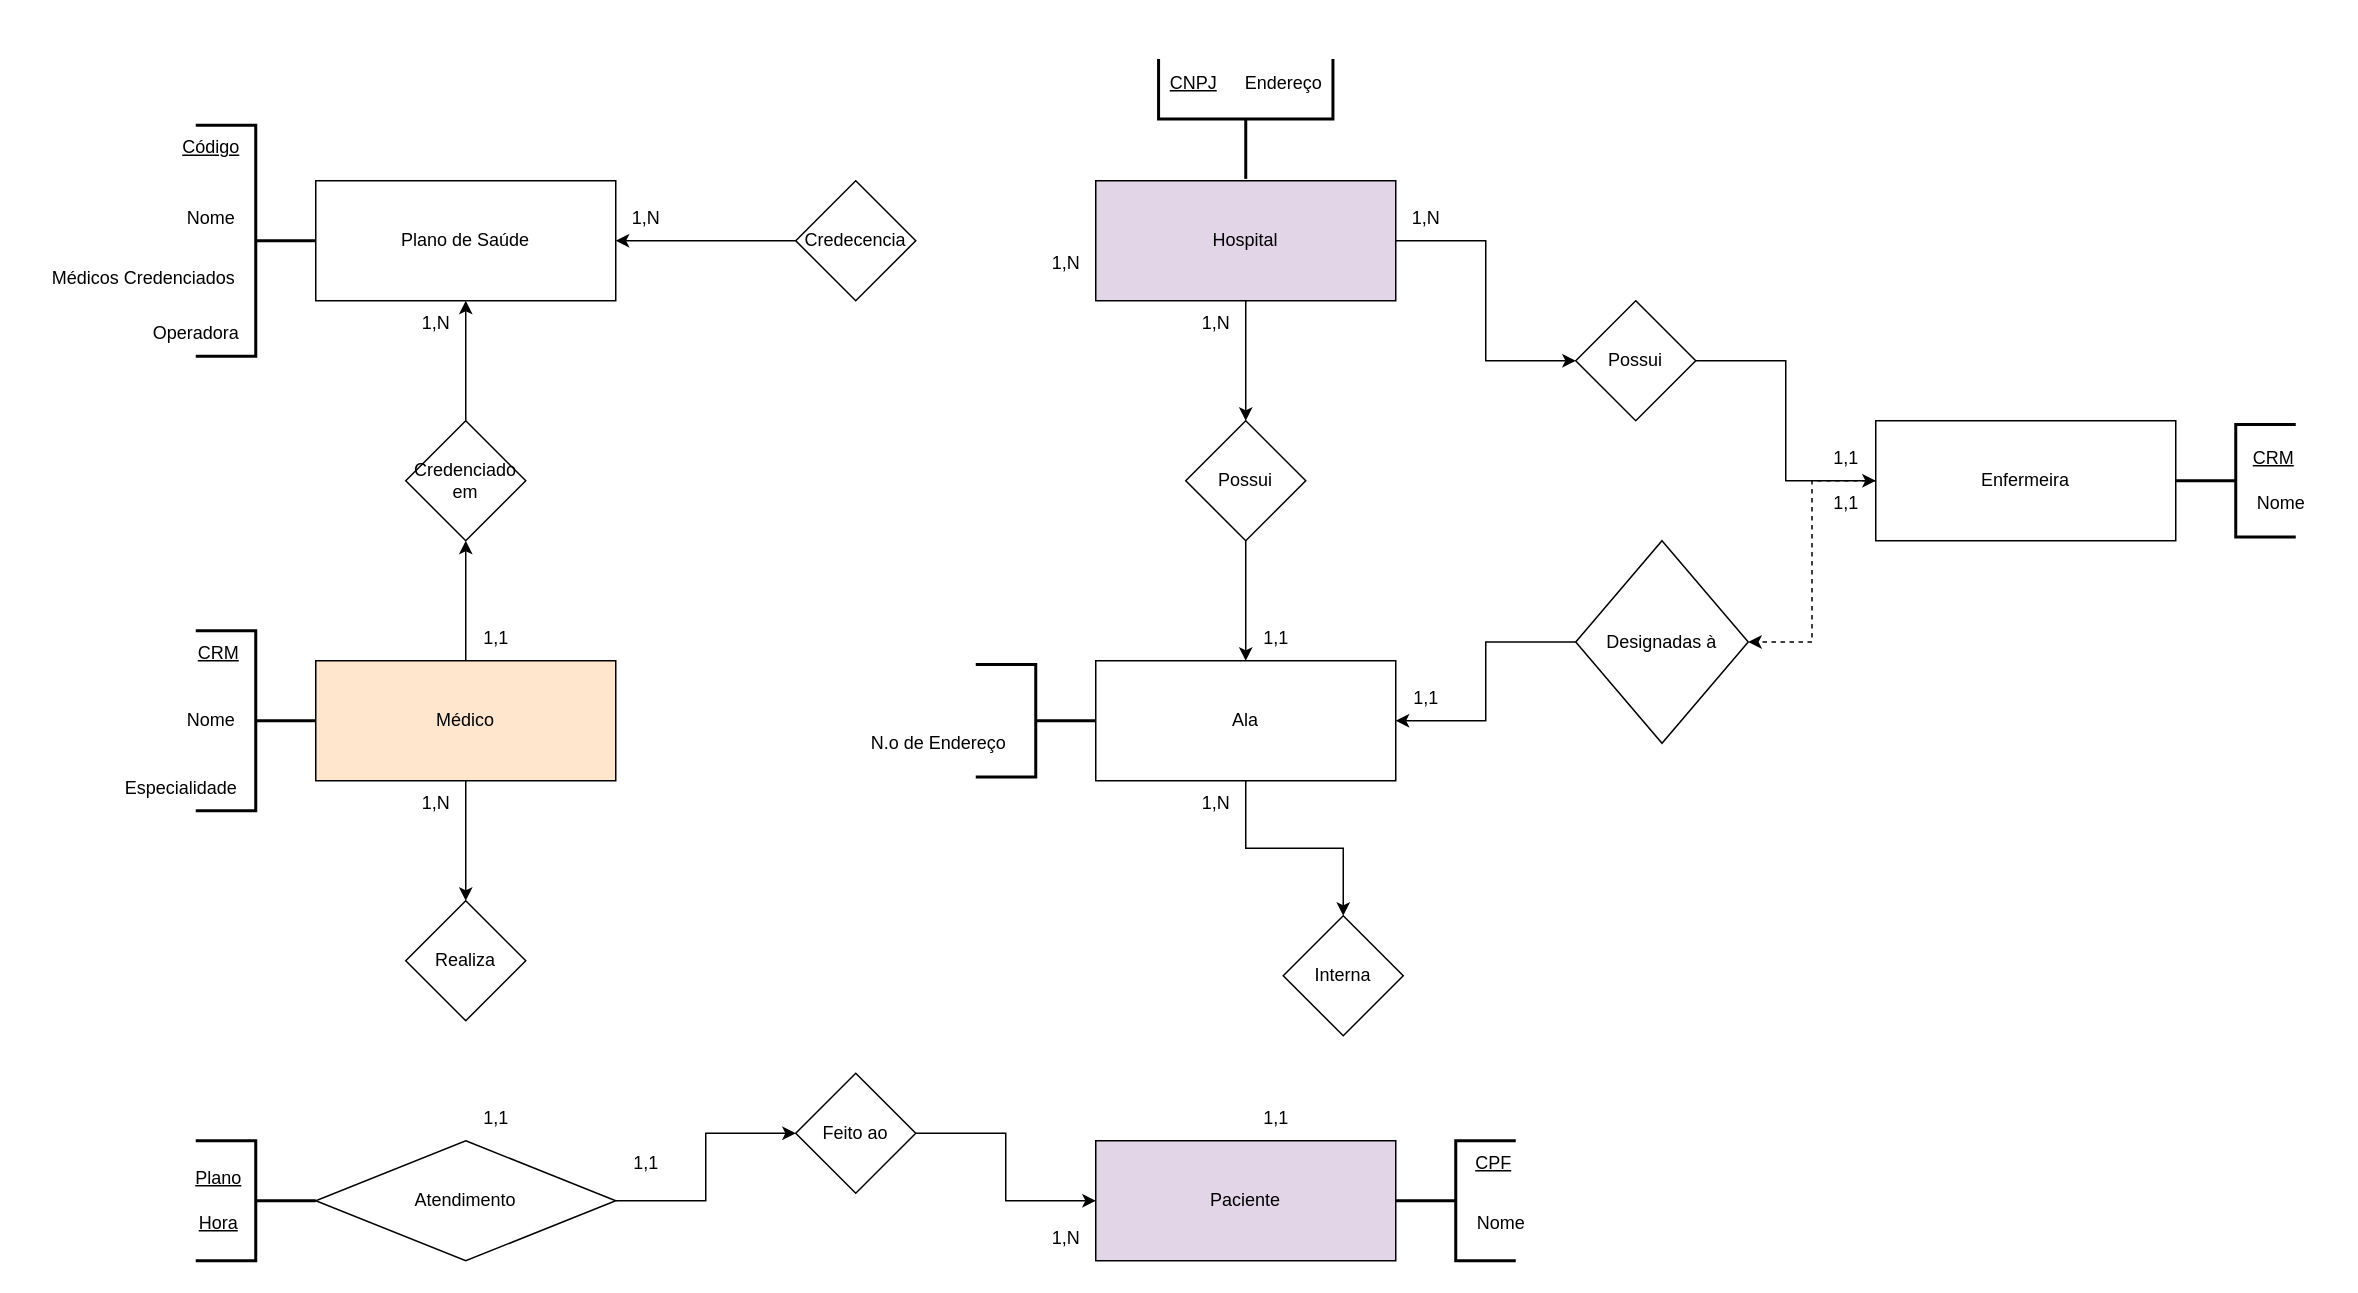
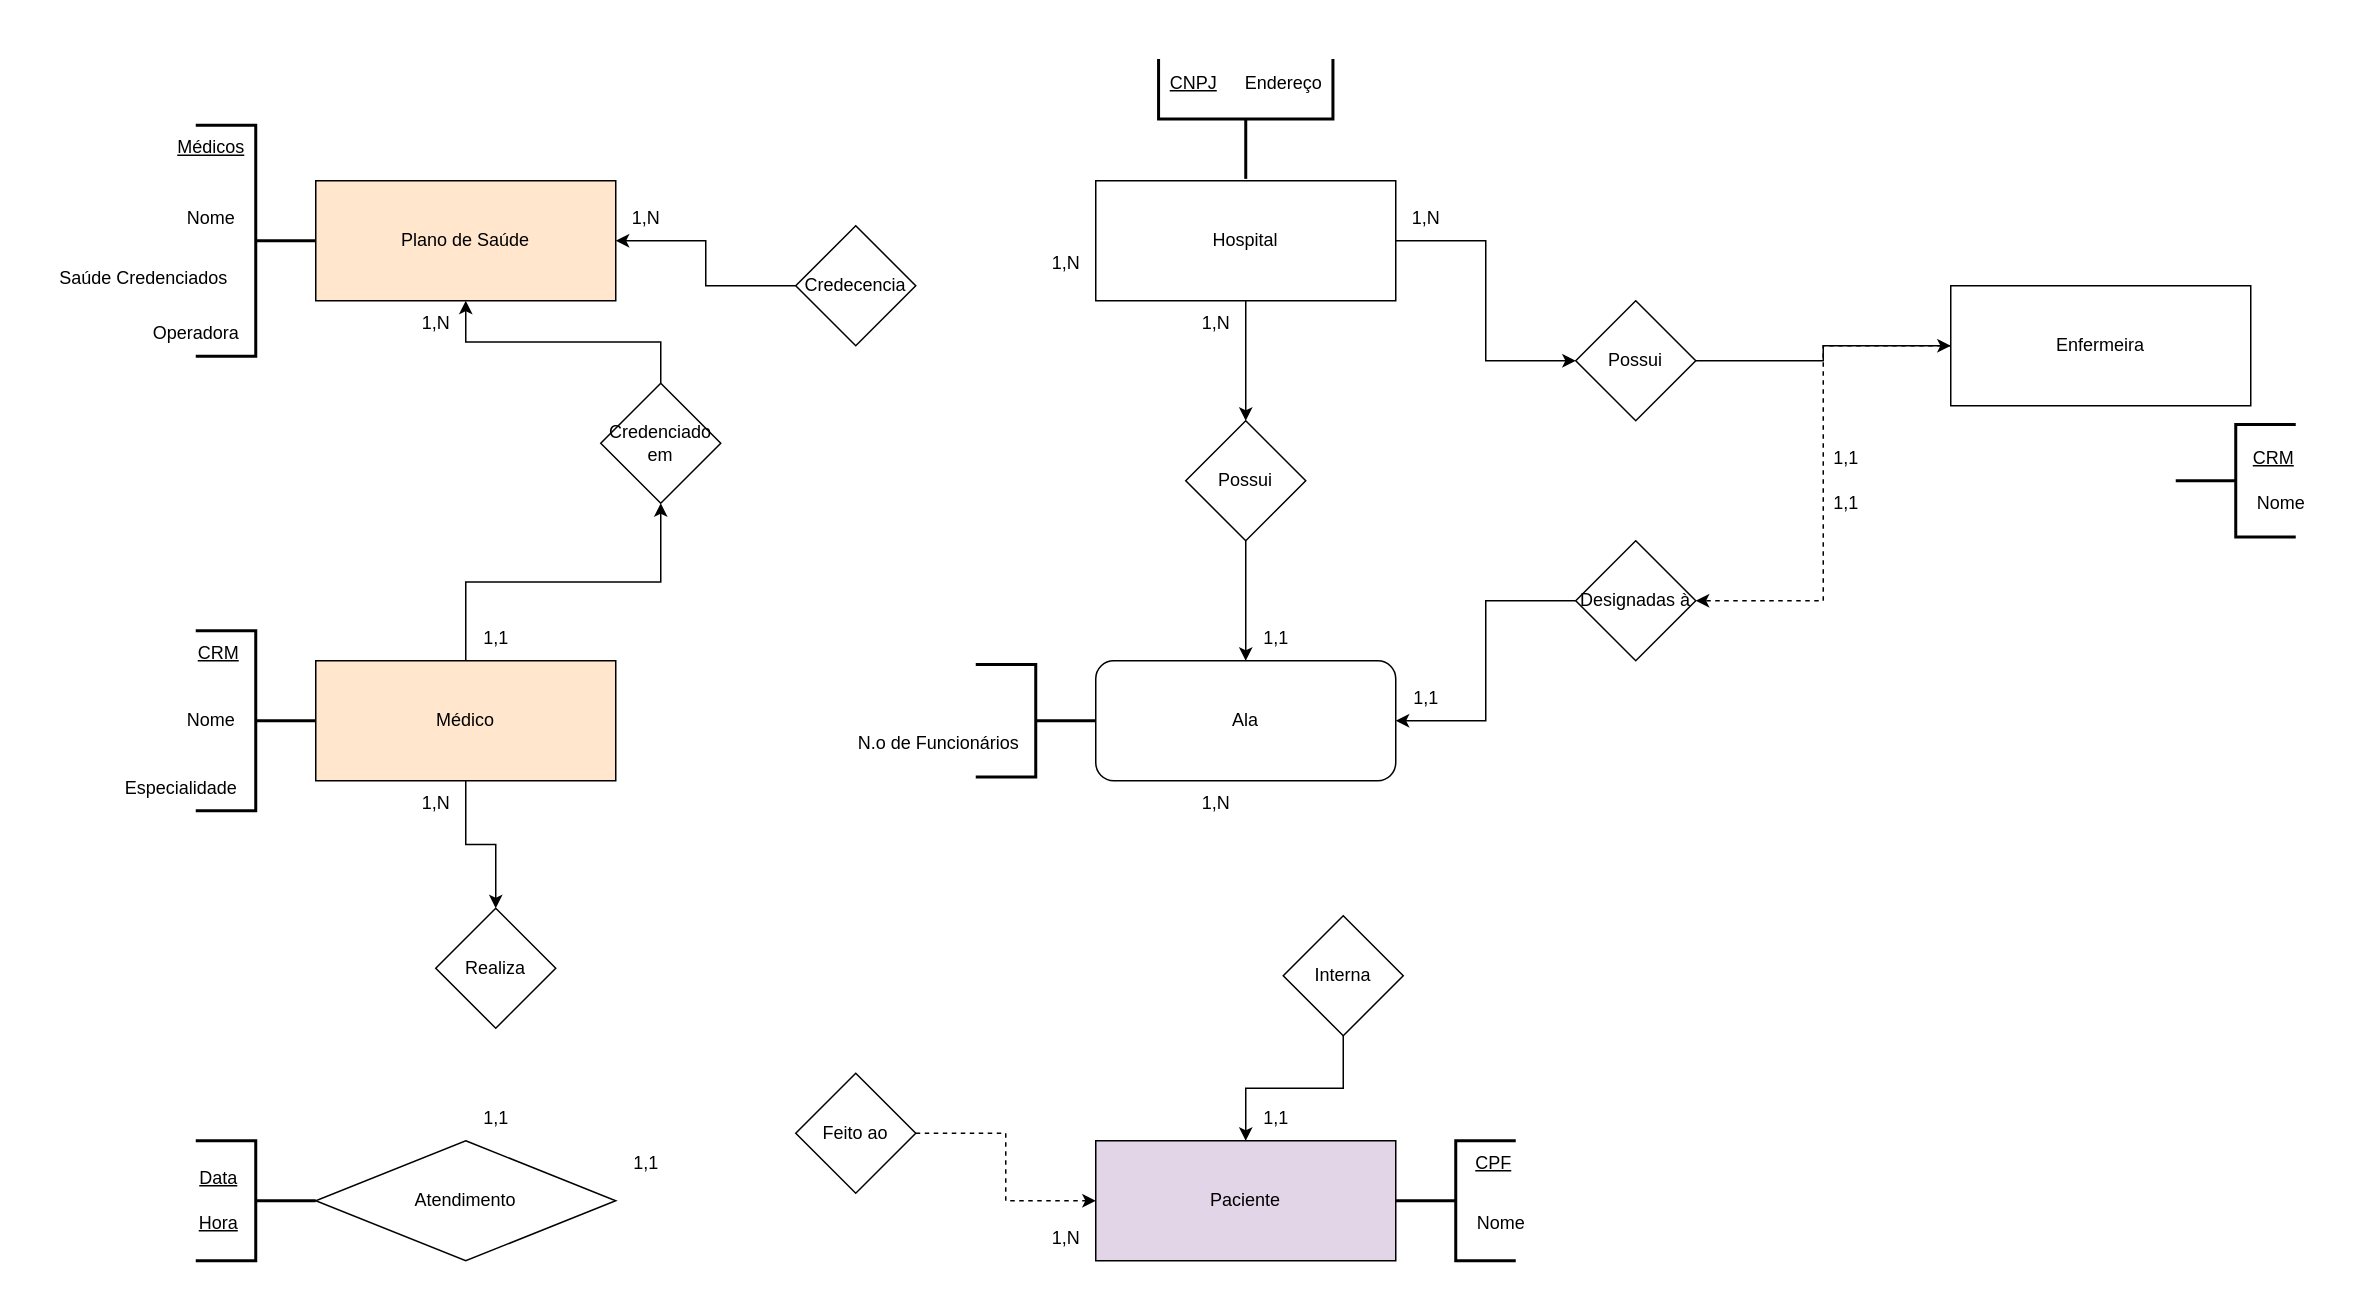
(212, 148) -> (212, 148)
(466, 241) -> (466, 241)
(856, 241) -> (856, 286)
(1246, 241) -> (1246, 241)
(144, 278) -> (144, 278)
(466, 481) -> (661, 443)
(2026, 481) -> (2101, 346)
(1662, 642) -> (1636, 601)
(1246, 721) -> (1246, 721)
(939, 743) -> (939, 743)
(1289, 848) -> none
(466, 961) -> (496, 968)
none -> (1300, 1088)
(1006, 1161) -> (1006, 1161)
(706, 1173) -> none
(219, 1178) -> (219, 1178)
